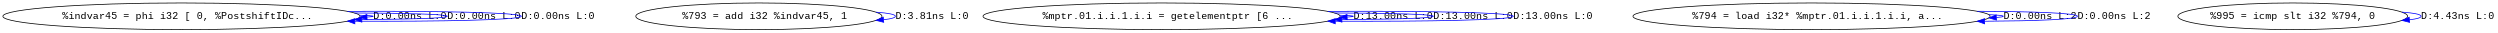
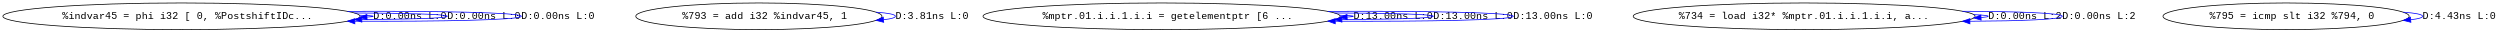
(1812, 16) -> (1804, 16)
(2293, 16) -> (2286, 16)
